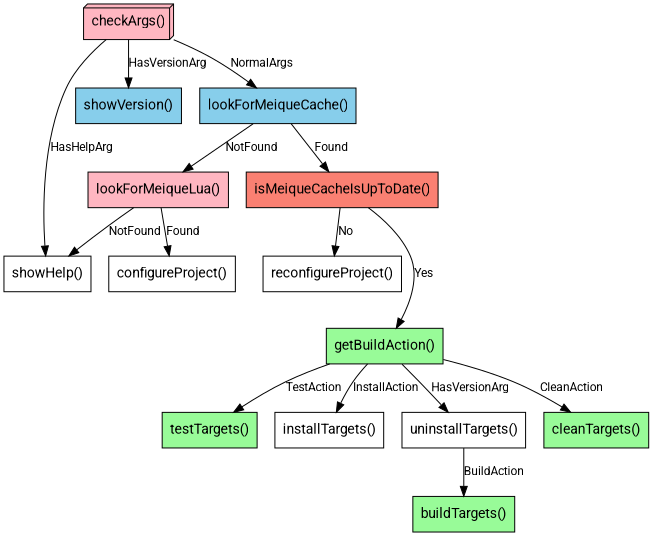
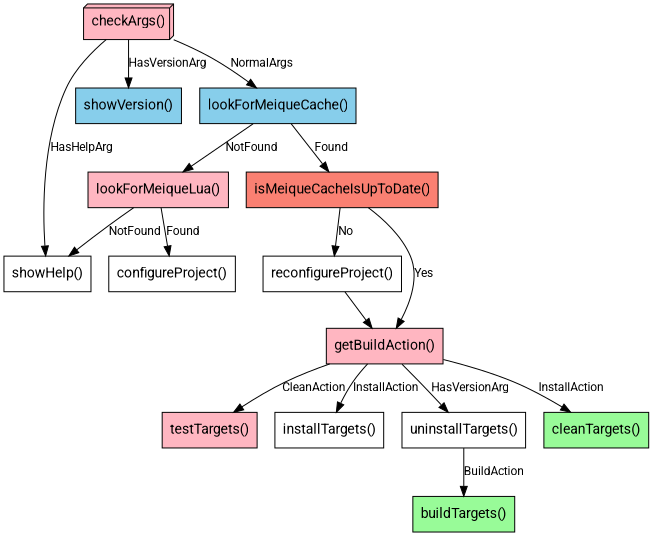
none -> (355, 306)
(385, 346) -> (385, 346)
(314, 388) -> (314, 388)
(572, 388) -> (572, 388)
(210, 430) -> (210, 430)
